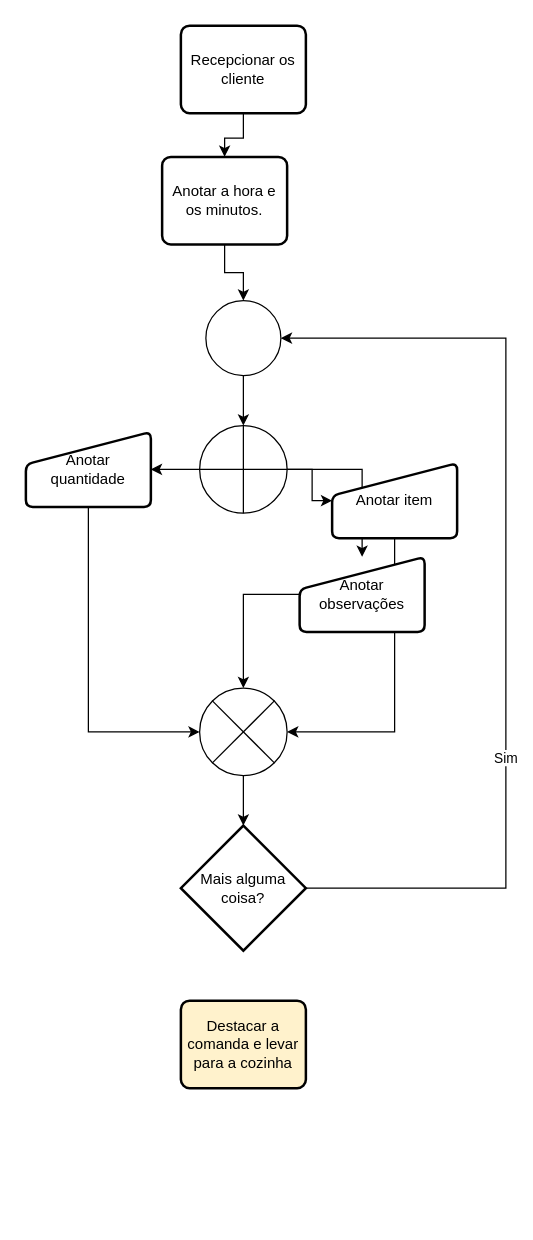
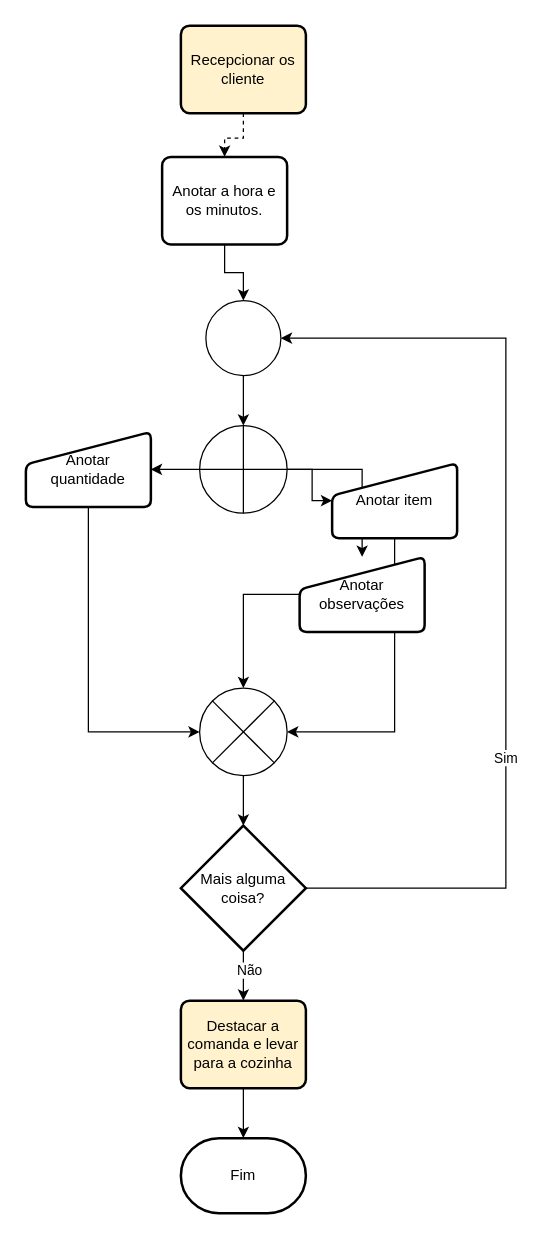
(243, 69) -> (243, 69)
(241, 138) -> (241, 138)
none -> (243, 972)
none -> (243, 1109)
none -> (243, 1176)
